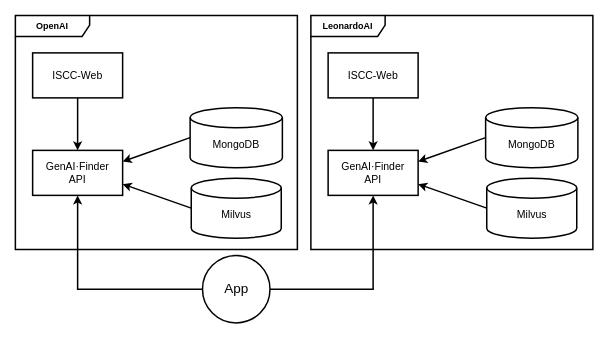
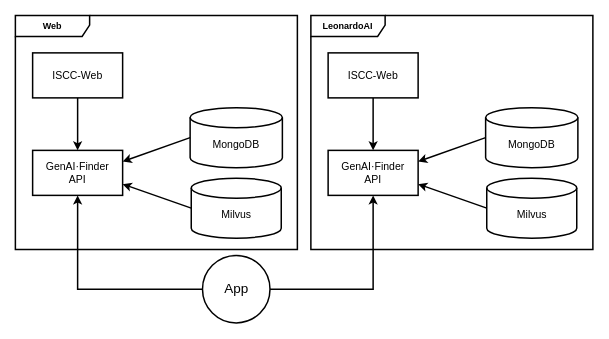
(53, 26) -> (53, 26)
